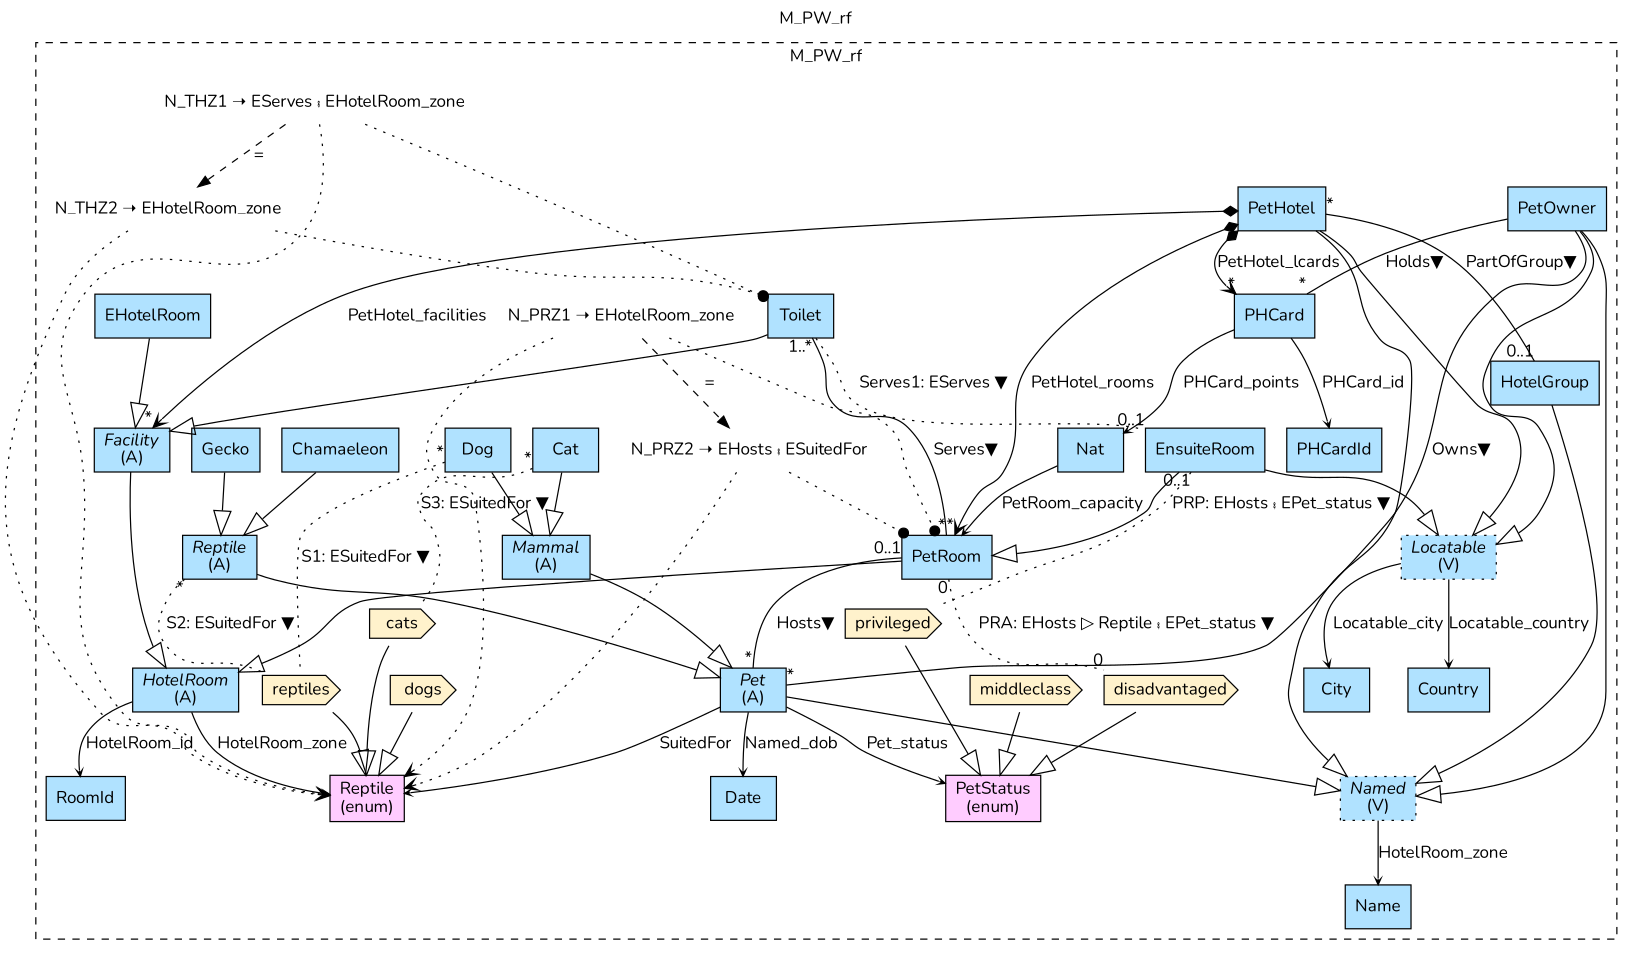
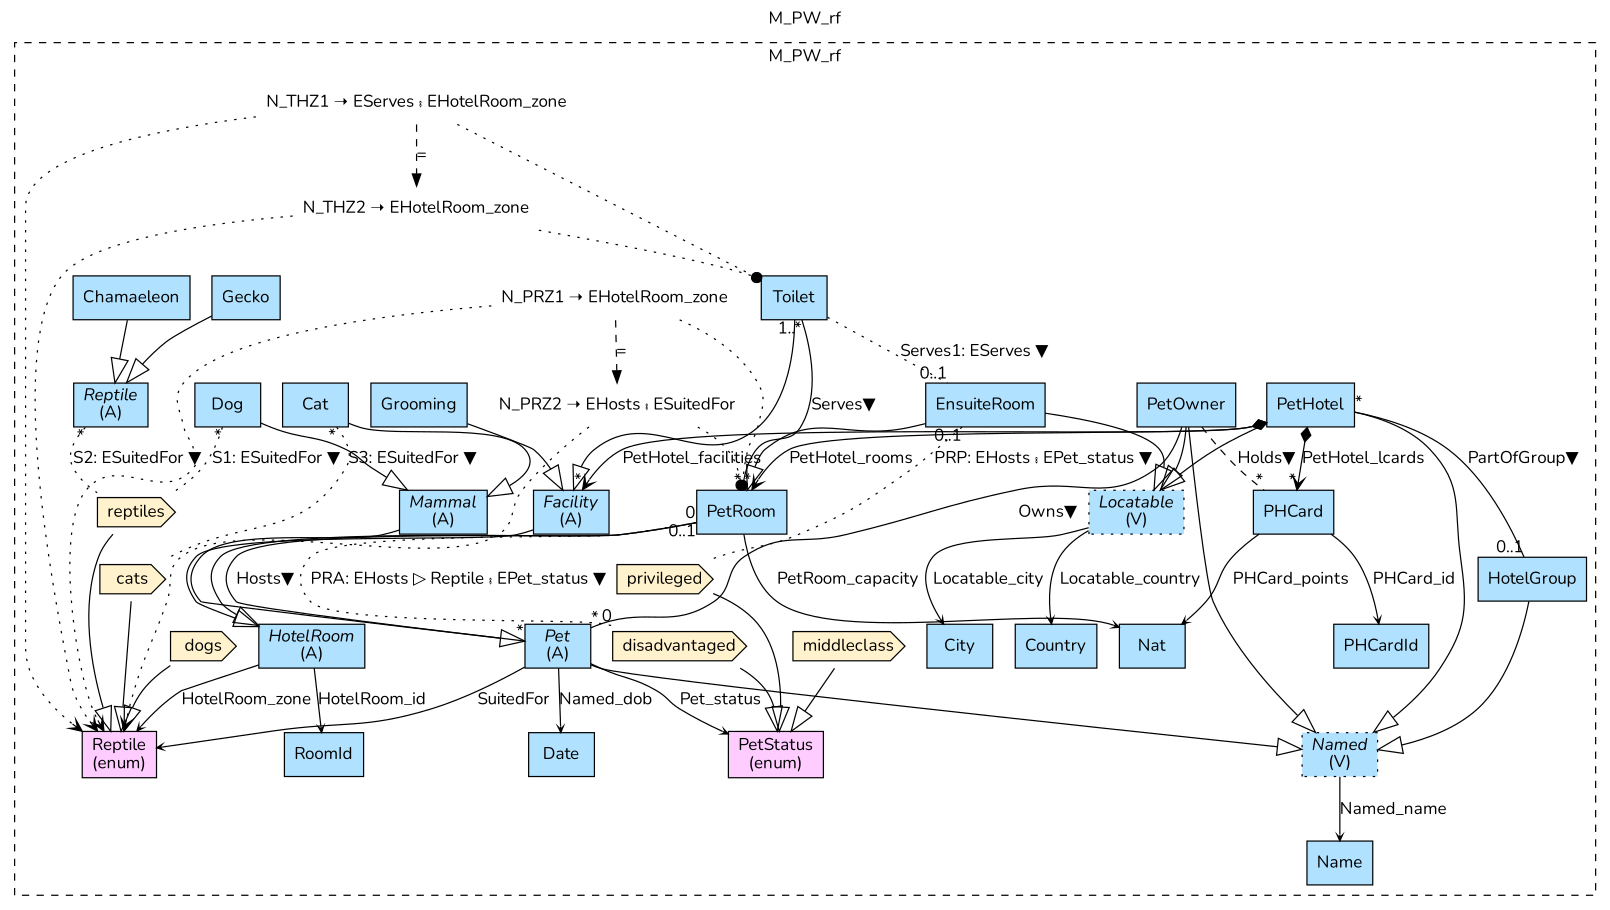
(1404, 247) -> (1231, 461)
(153, 316) -> (419, 405)
(1007, 491) -> (906, 622)
(469, 607) -> none
(1443, 853) -> (1393, 809)
